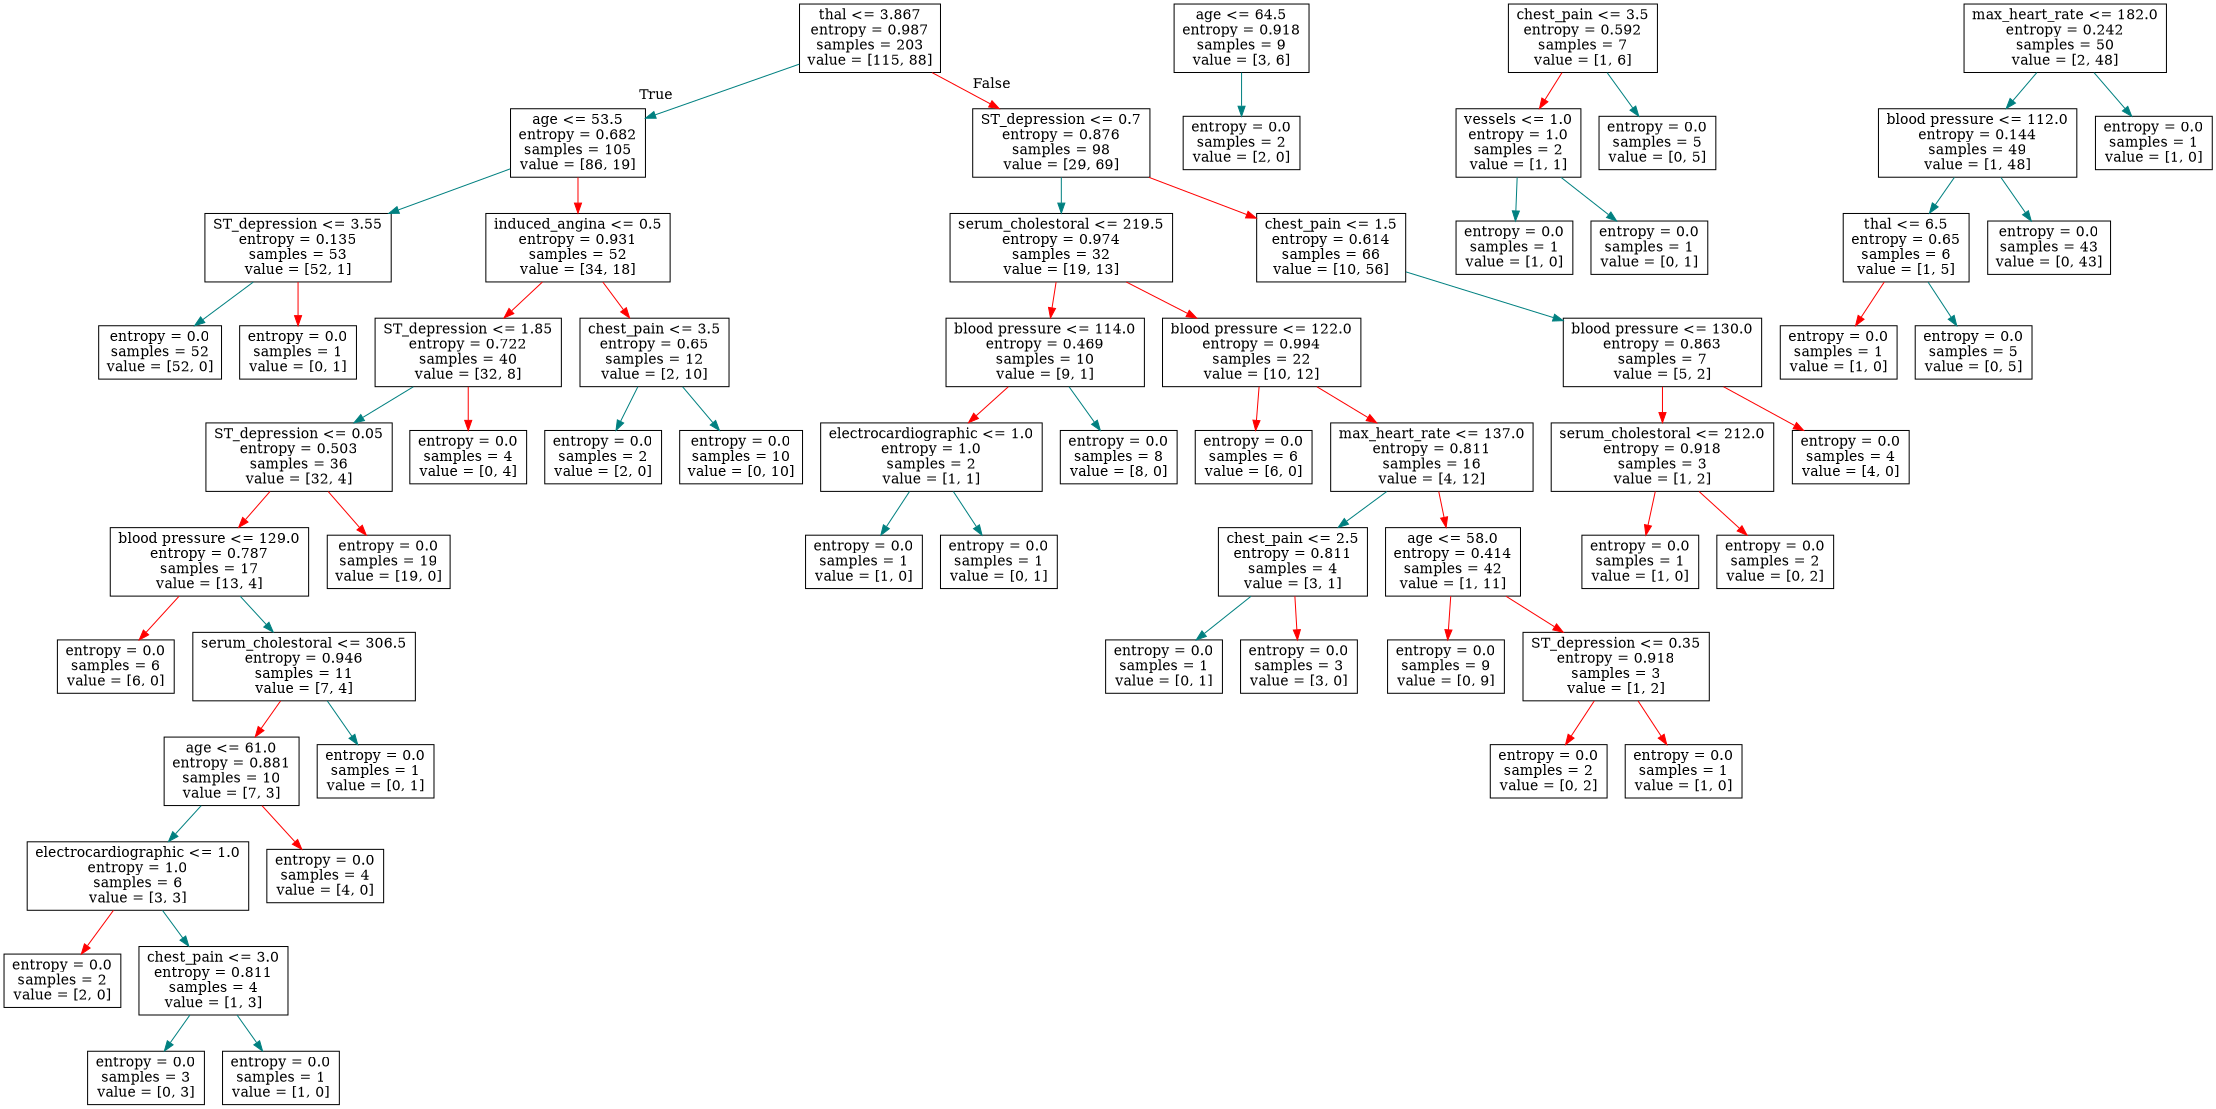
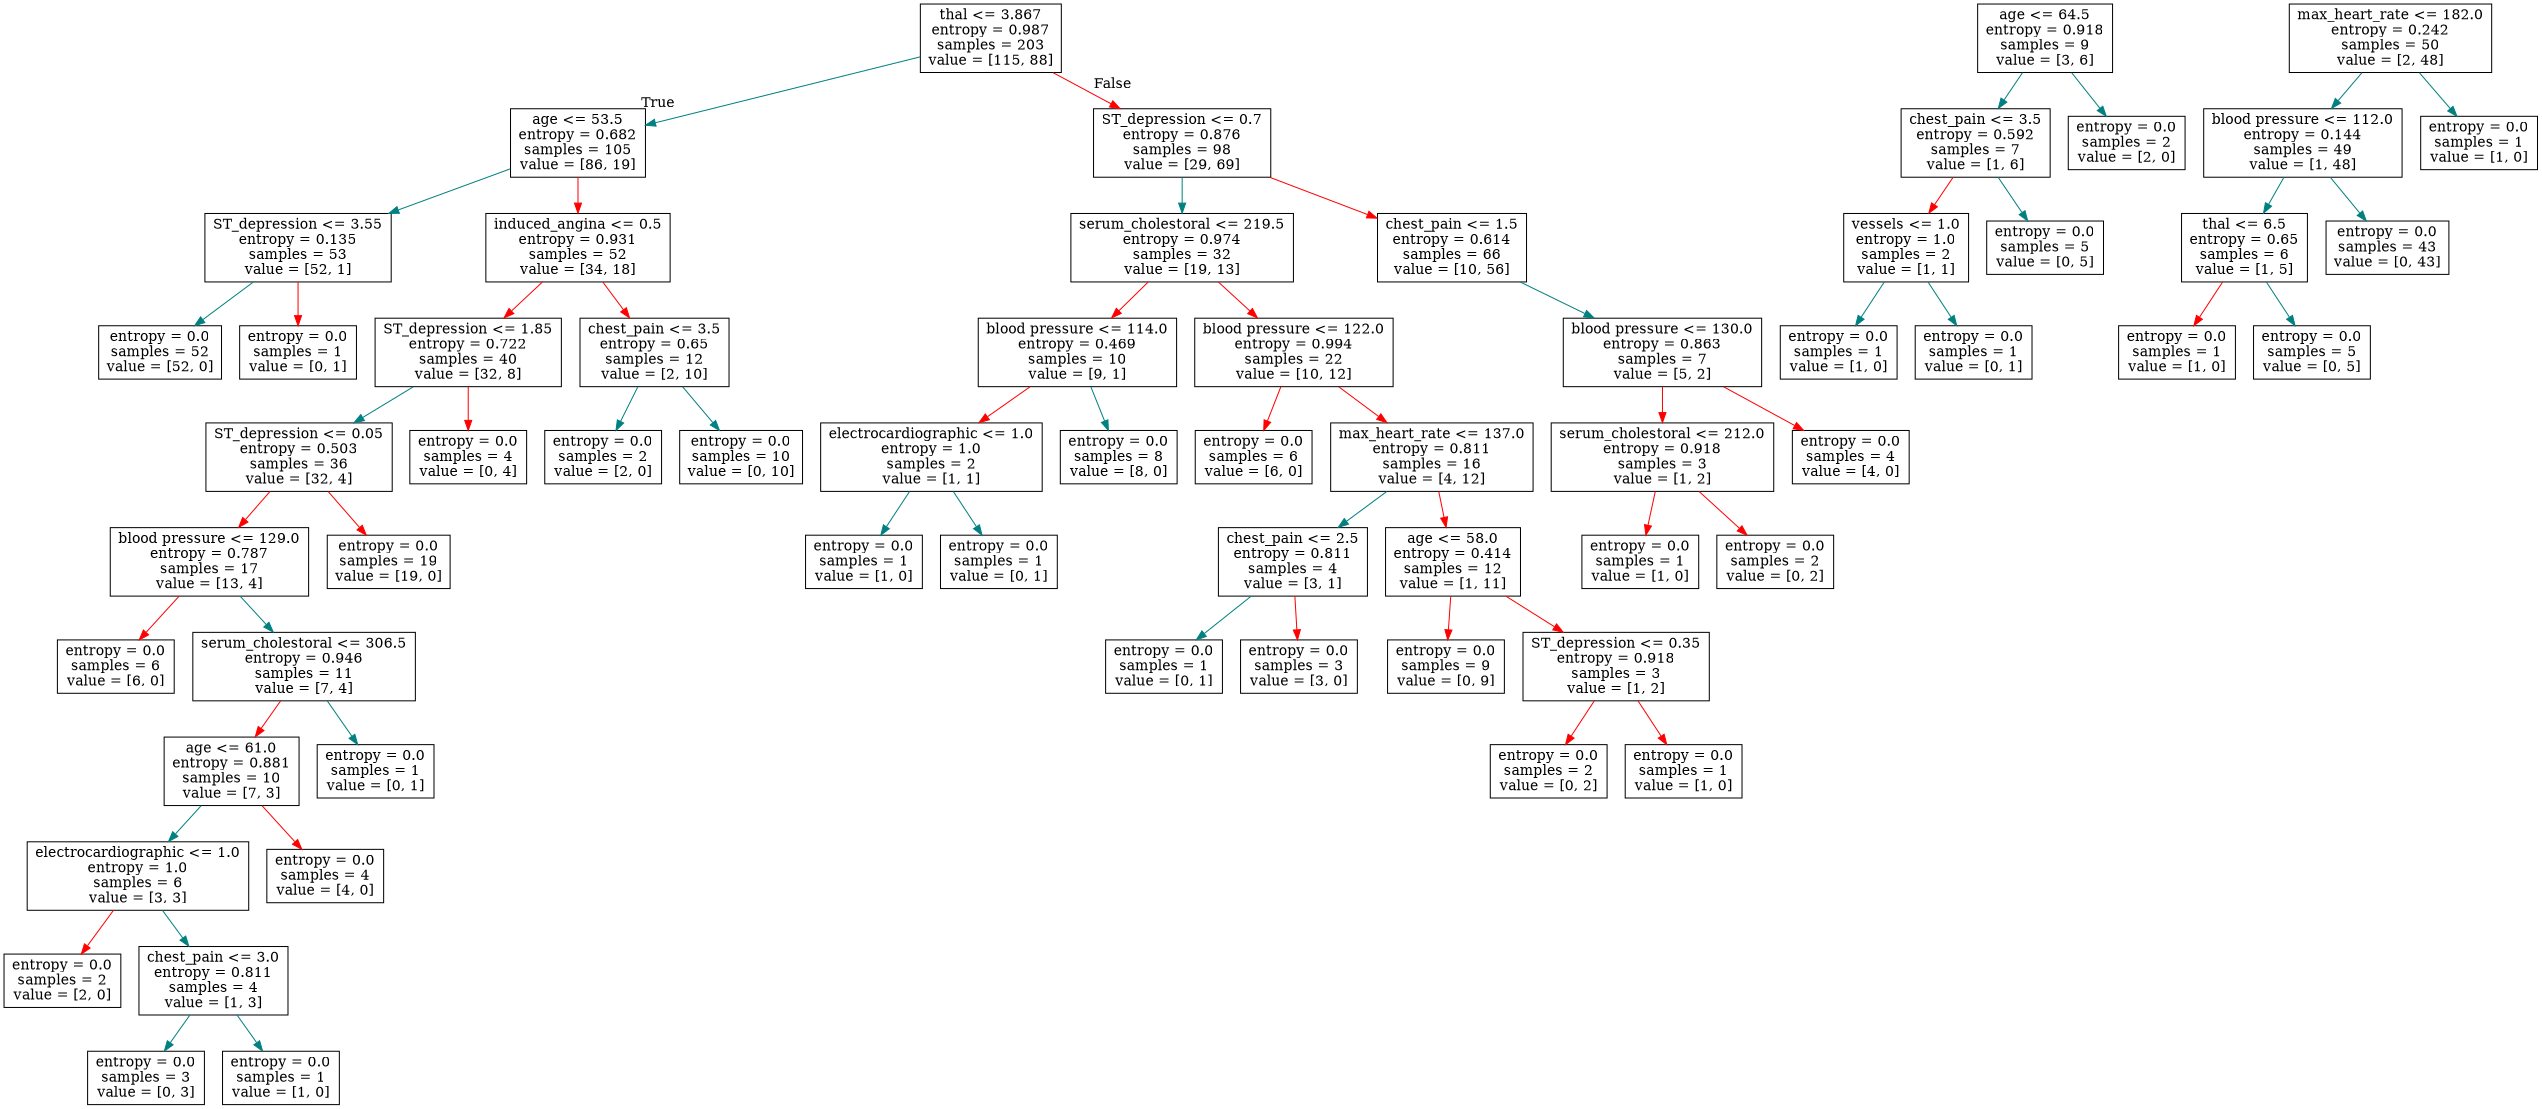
none -> (2013, 86)
(1453, 562) -> (1453, 562)
